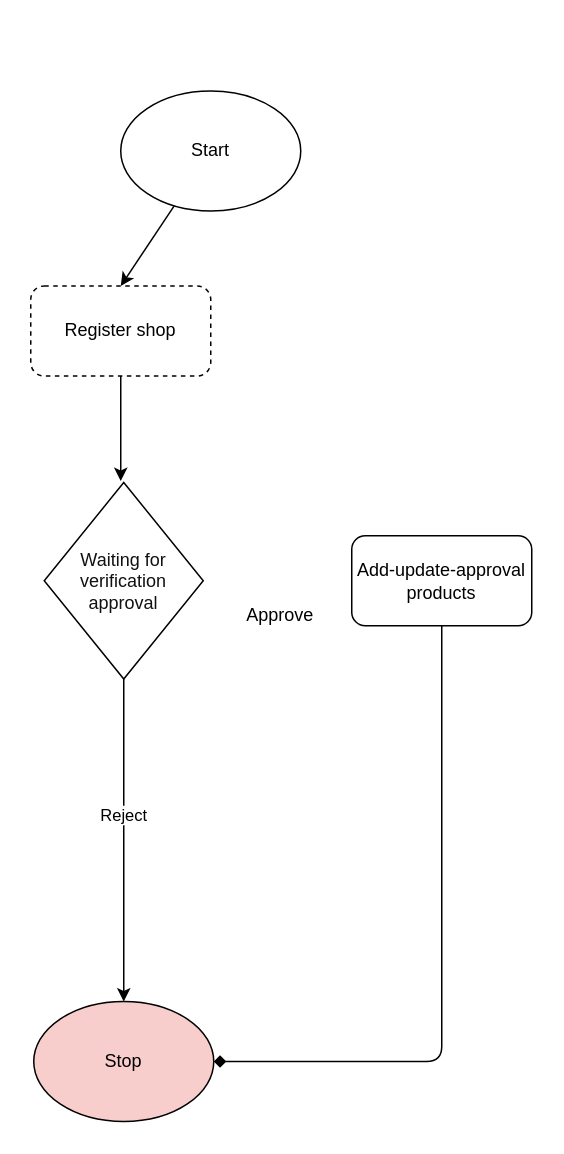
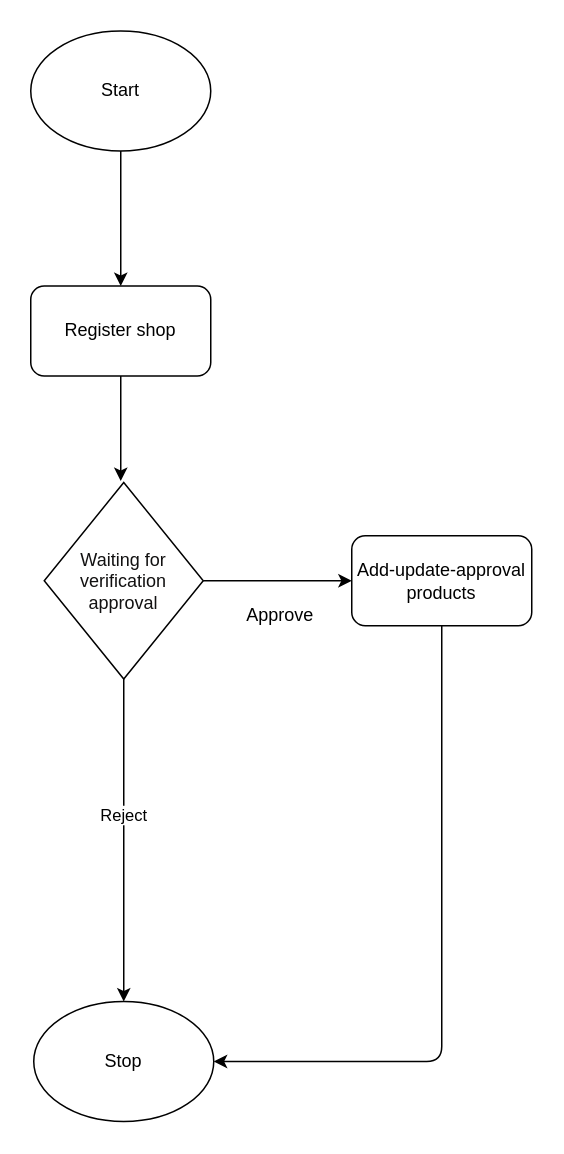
(211, 151) -> (121, 91)
(121, 331) -> (121, 331)
none -> (273, 581)
(124, 1061) -> (124, 1061)
(226, 1061) -> (225, 1061)
